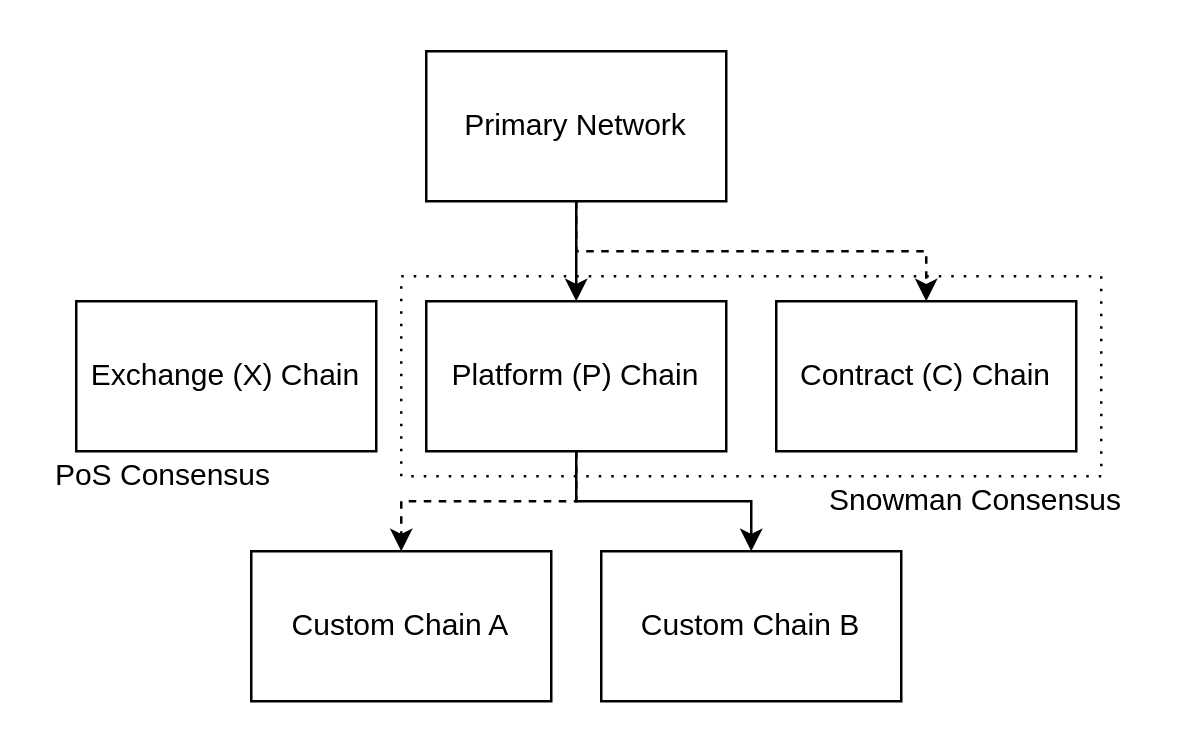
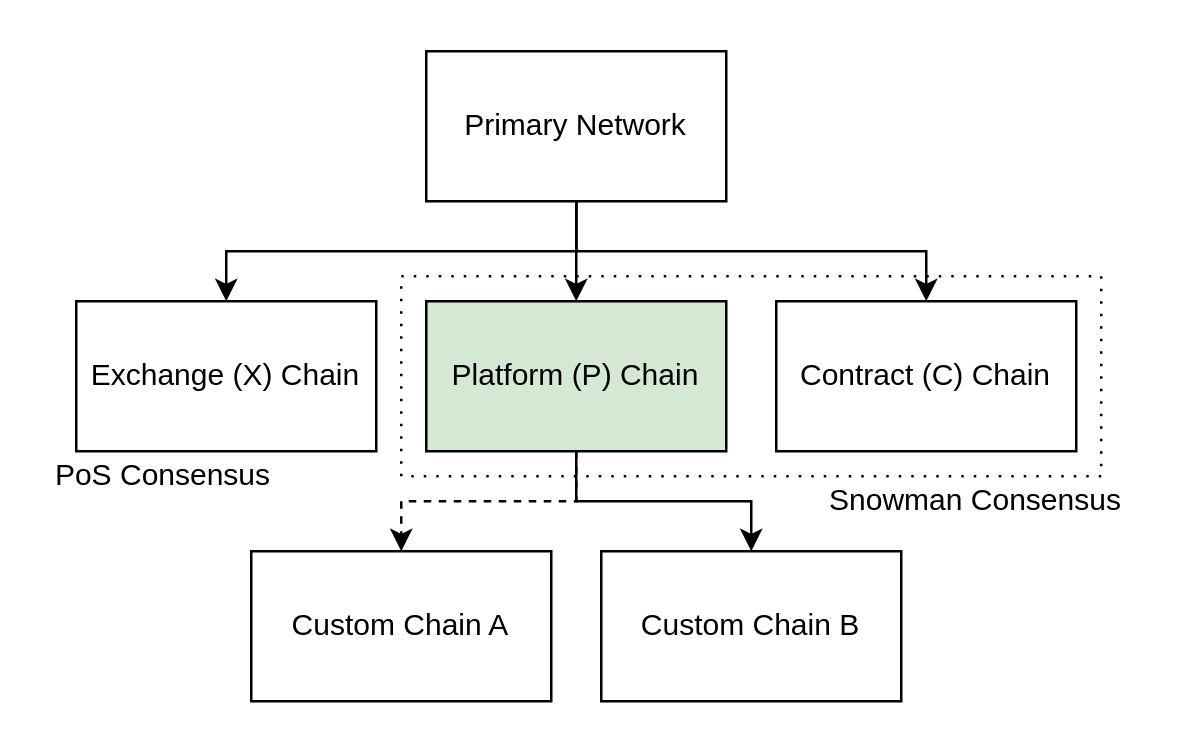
none -> (382, 251)
(772, 251) -> (772, 251)
(576, 376) -> (576, 376)
